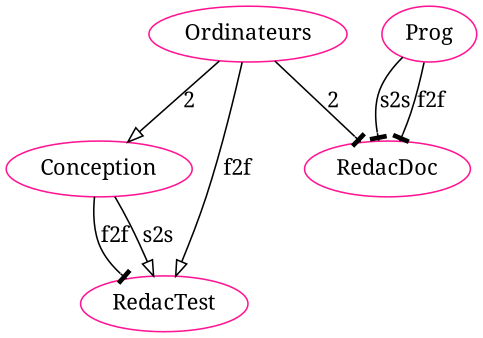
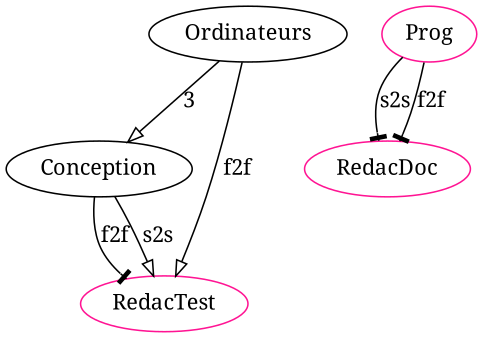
(248, 34) -> (248, 34)
(315, 99) -> none
(189, 102) -> (189, 102)
(99, 169) -> (99, 169)
